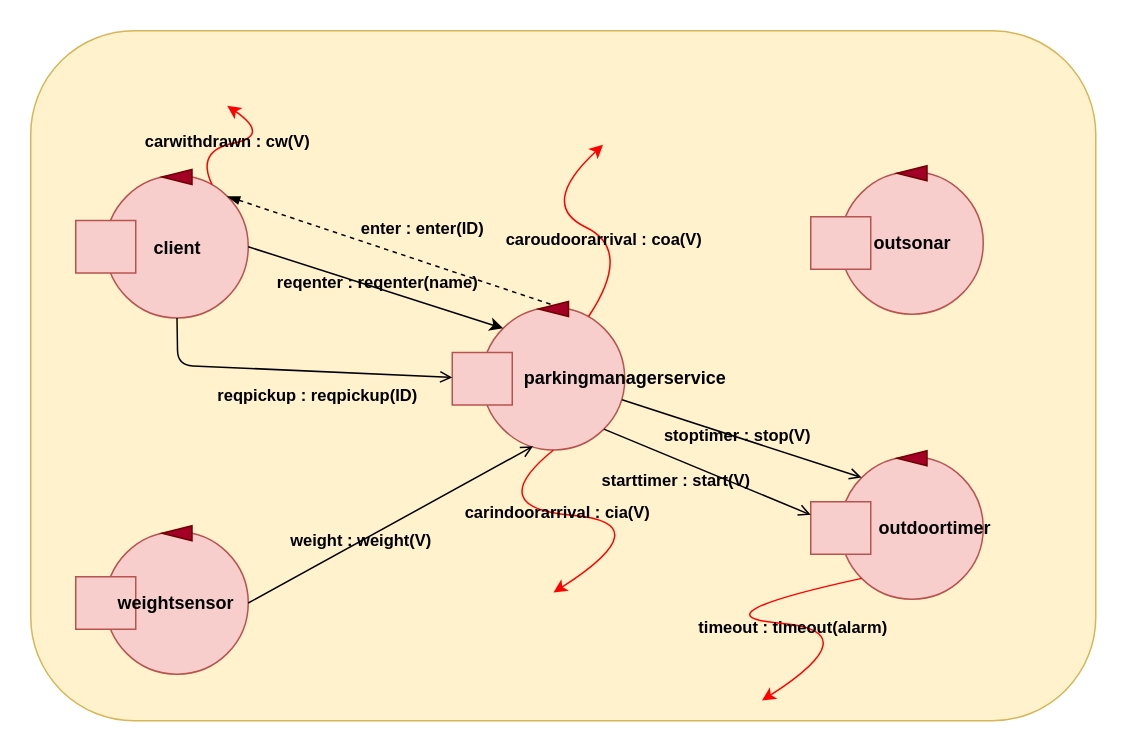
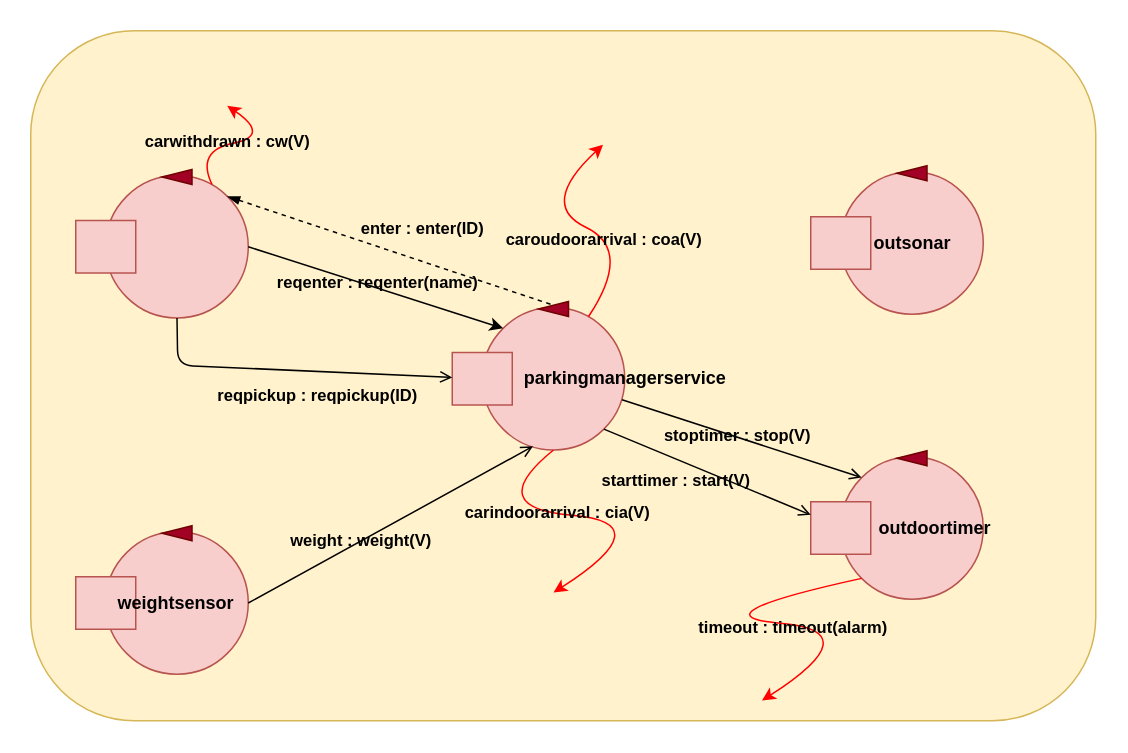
(178, 248) -> none
